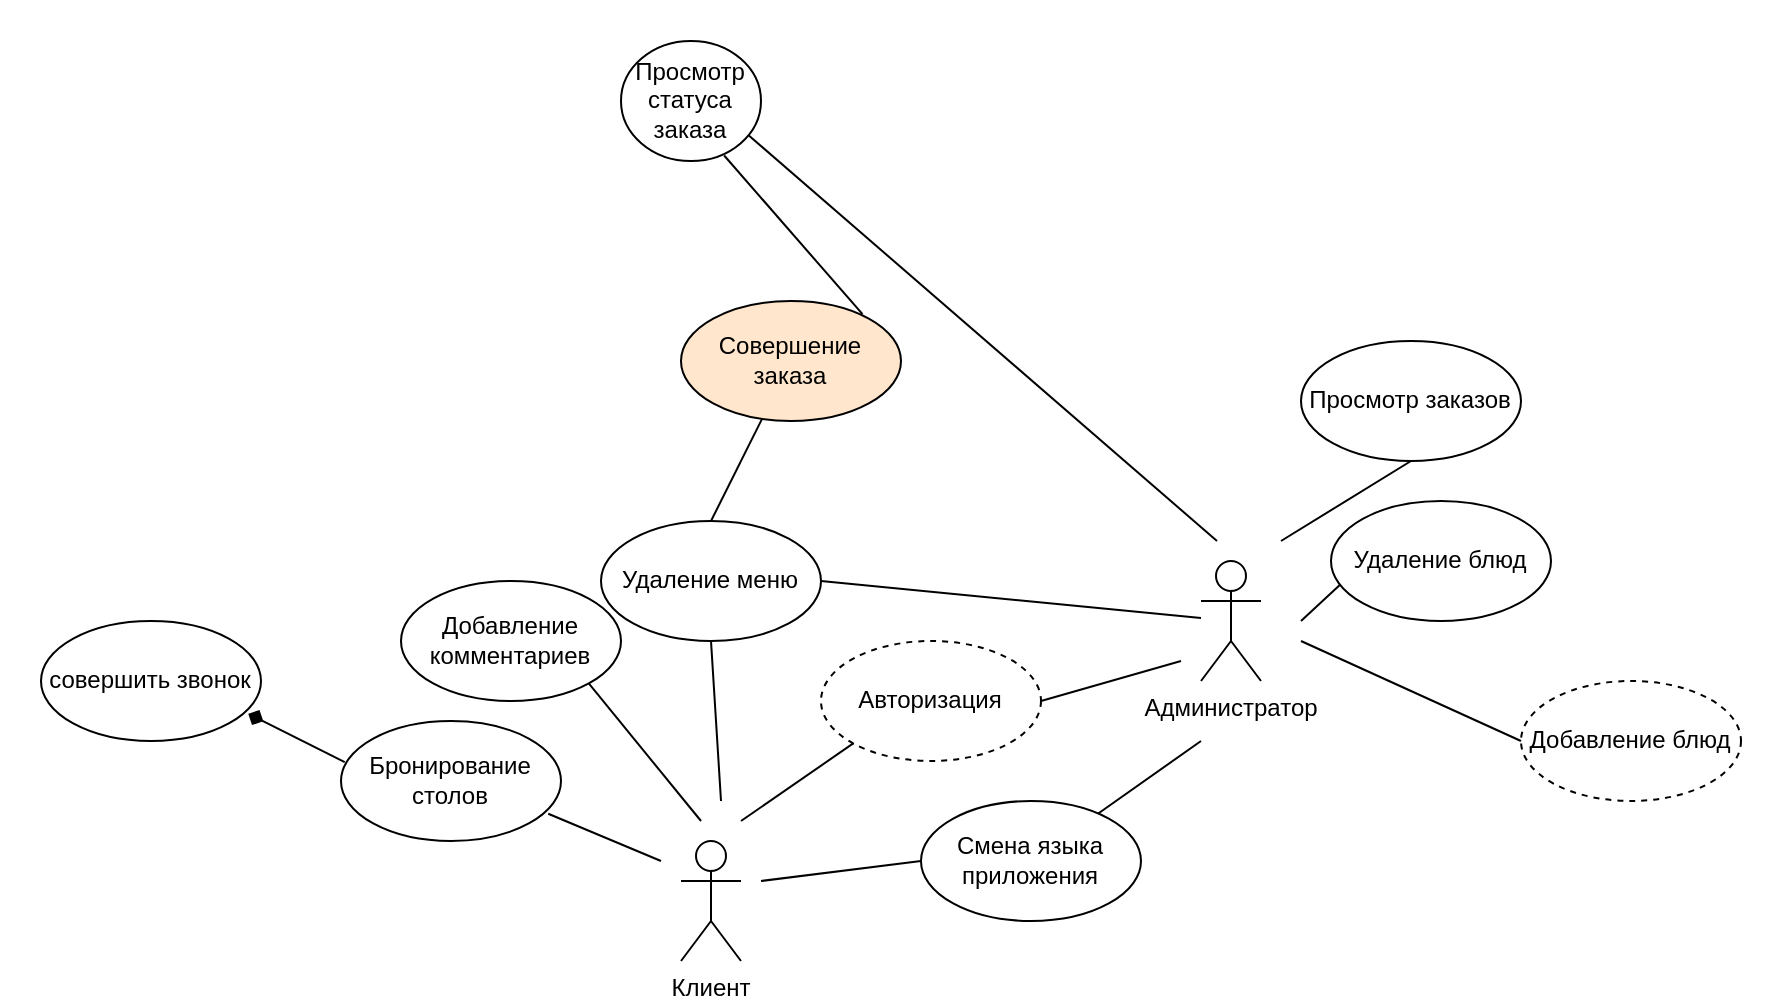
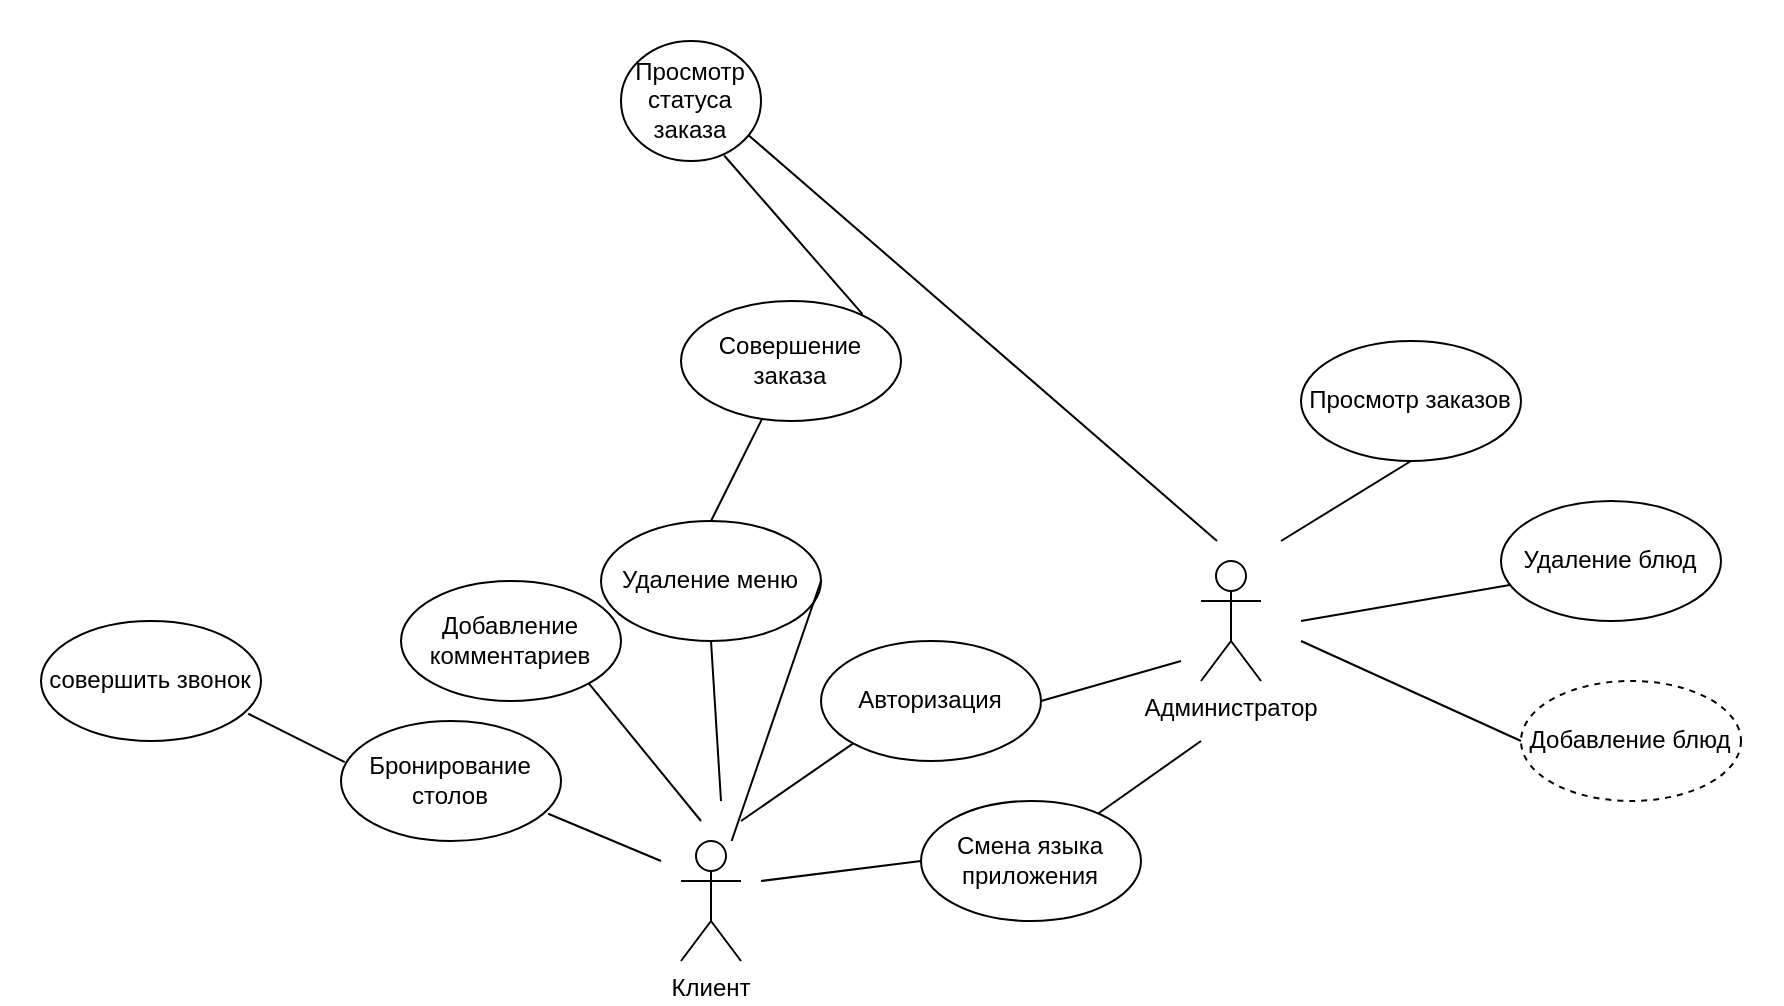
(791, 361) -> (791, 361)
(1441, 561) -> (1611, 561)
(1011, 599) -> (776, 711)
(931, 701) -> (931, 701)
(262, 721) -> (255, 717)
